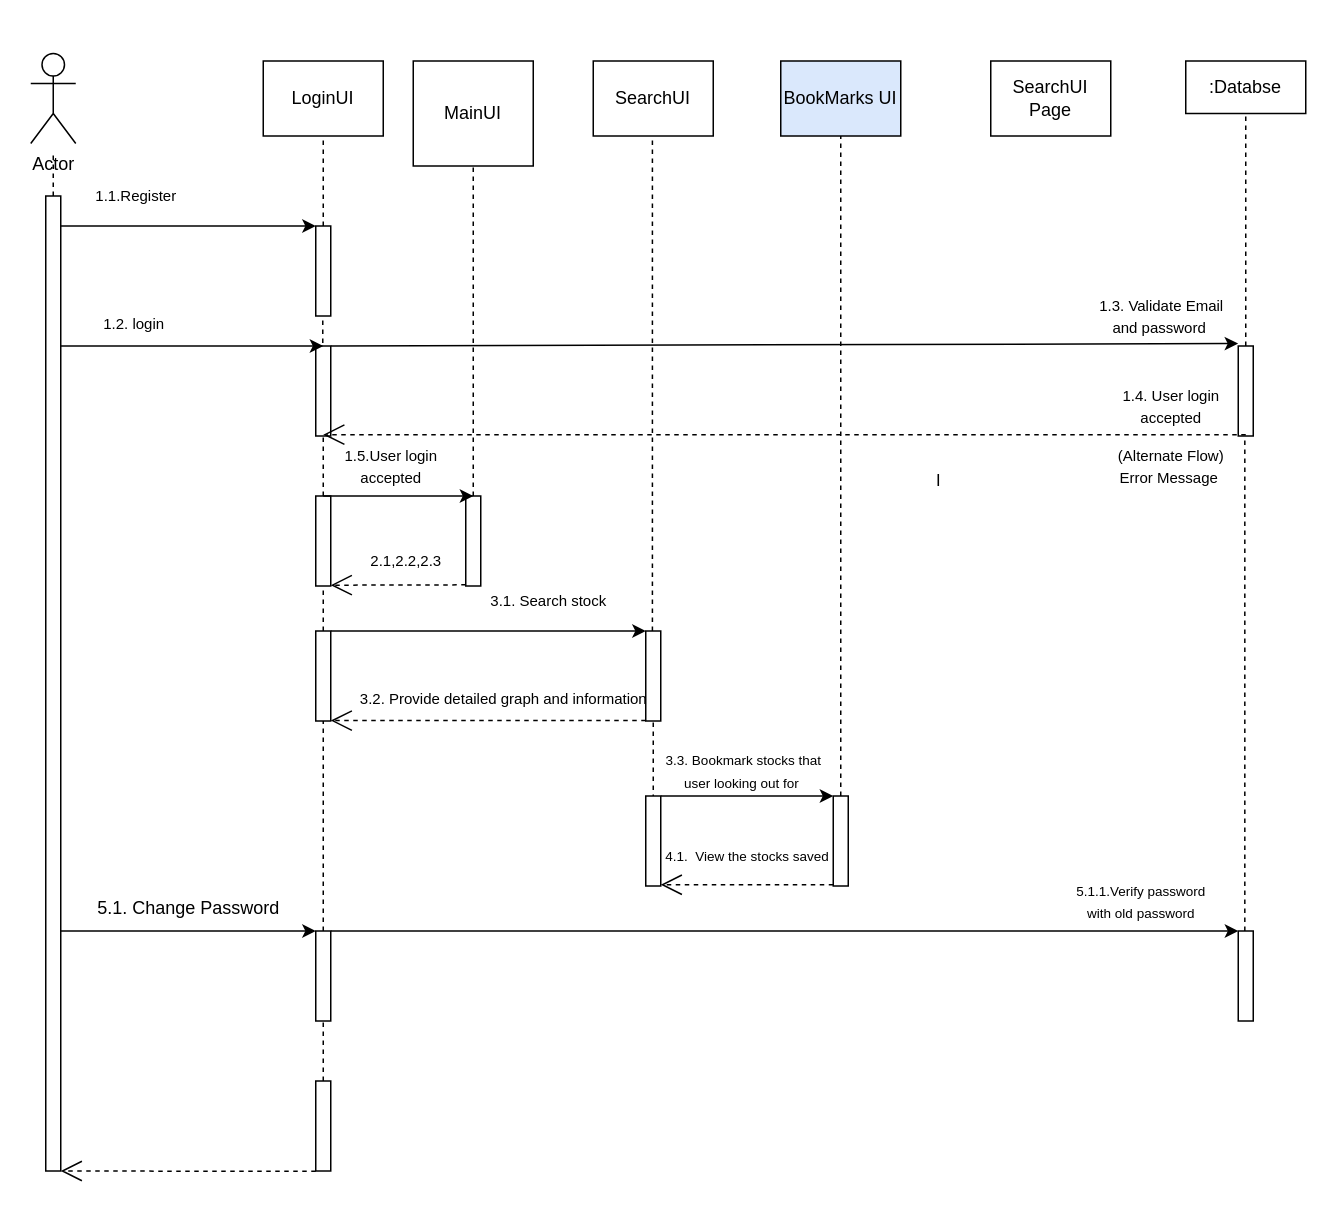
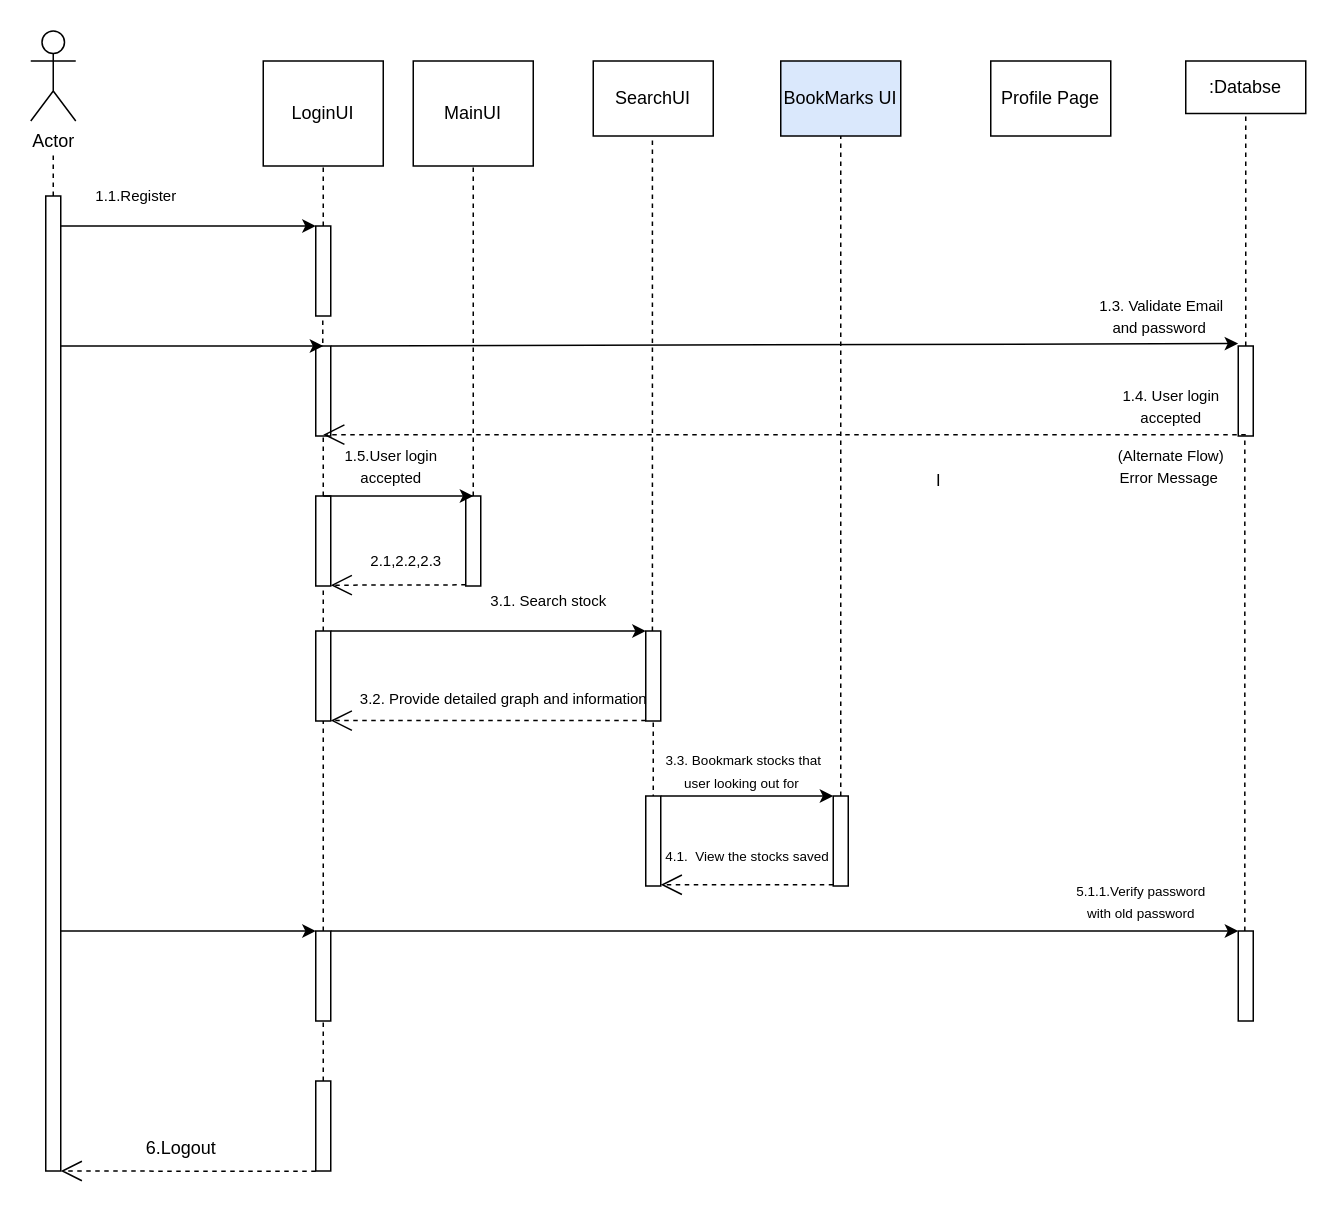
(53, 98) -> (53, 76)
(323, 98) -> (323, 113)
(1051, 98) -> (1051, 98)
(136, 323) -> none
(188, 908) -> none
none -> (181, 1148)
